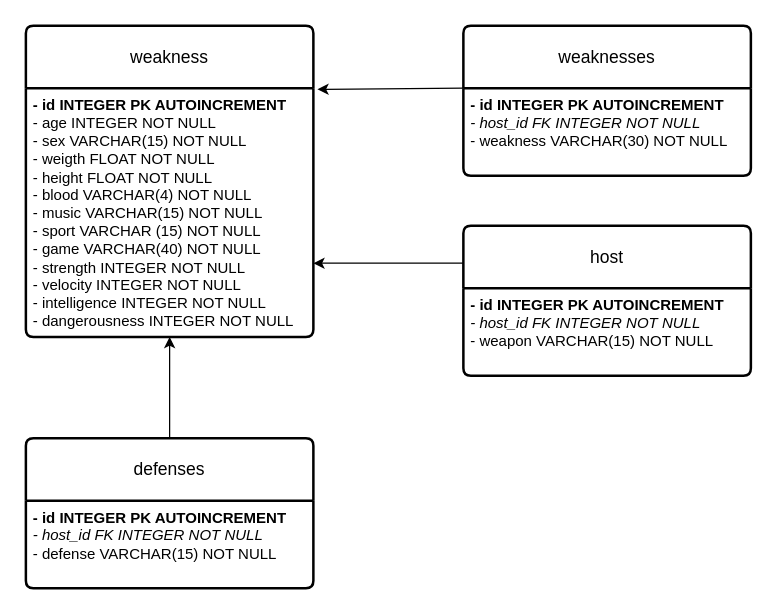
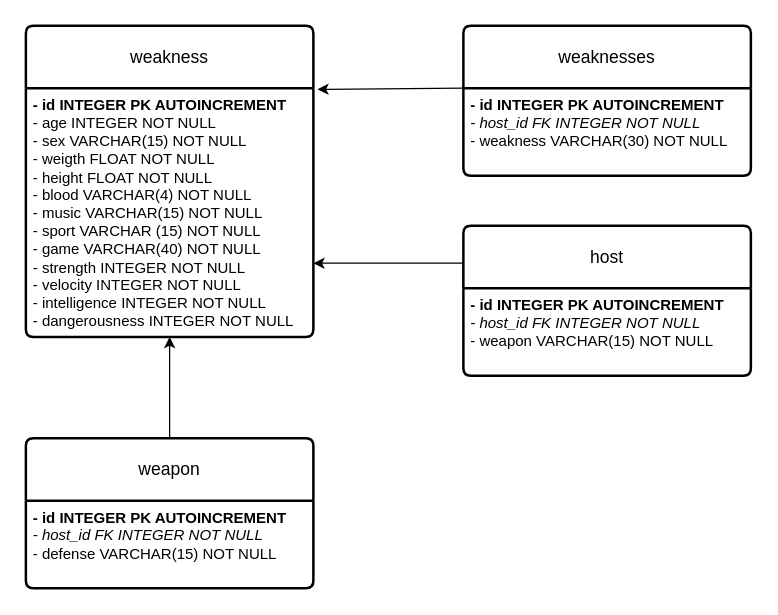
(169, 469) -> (169, 469)
